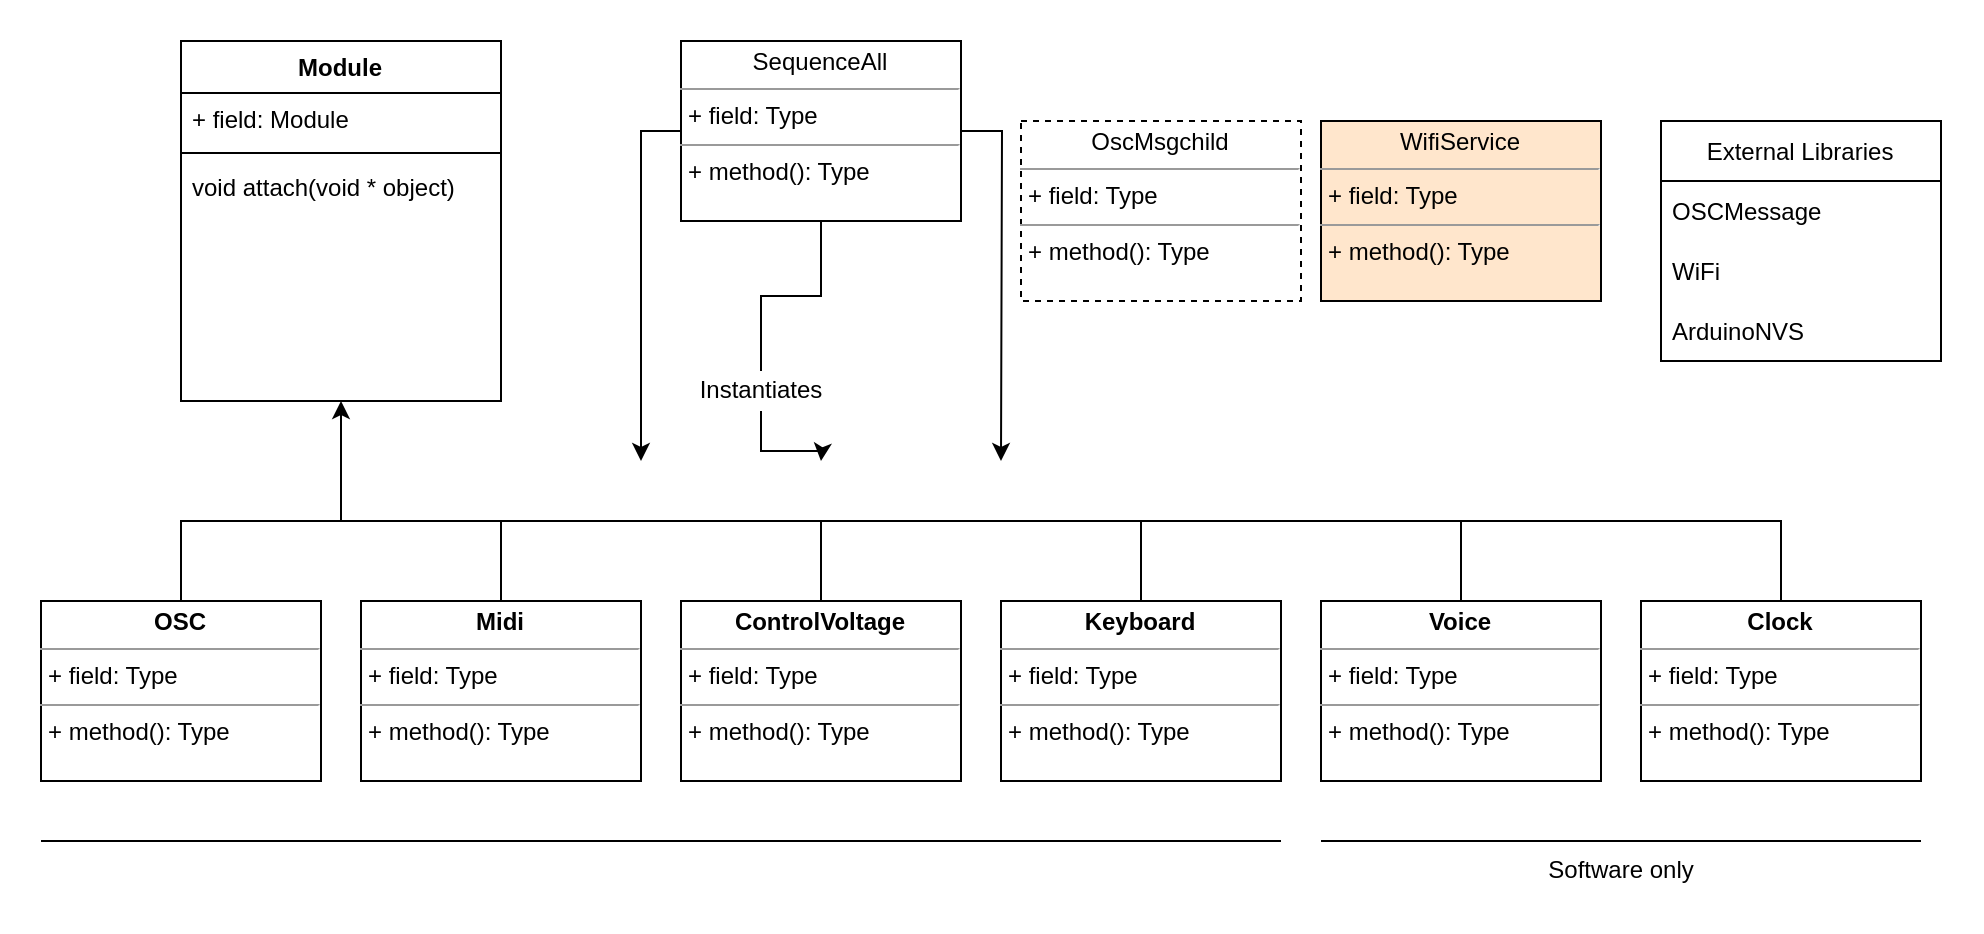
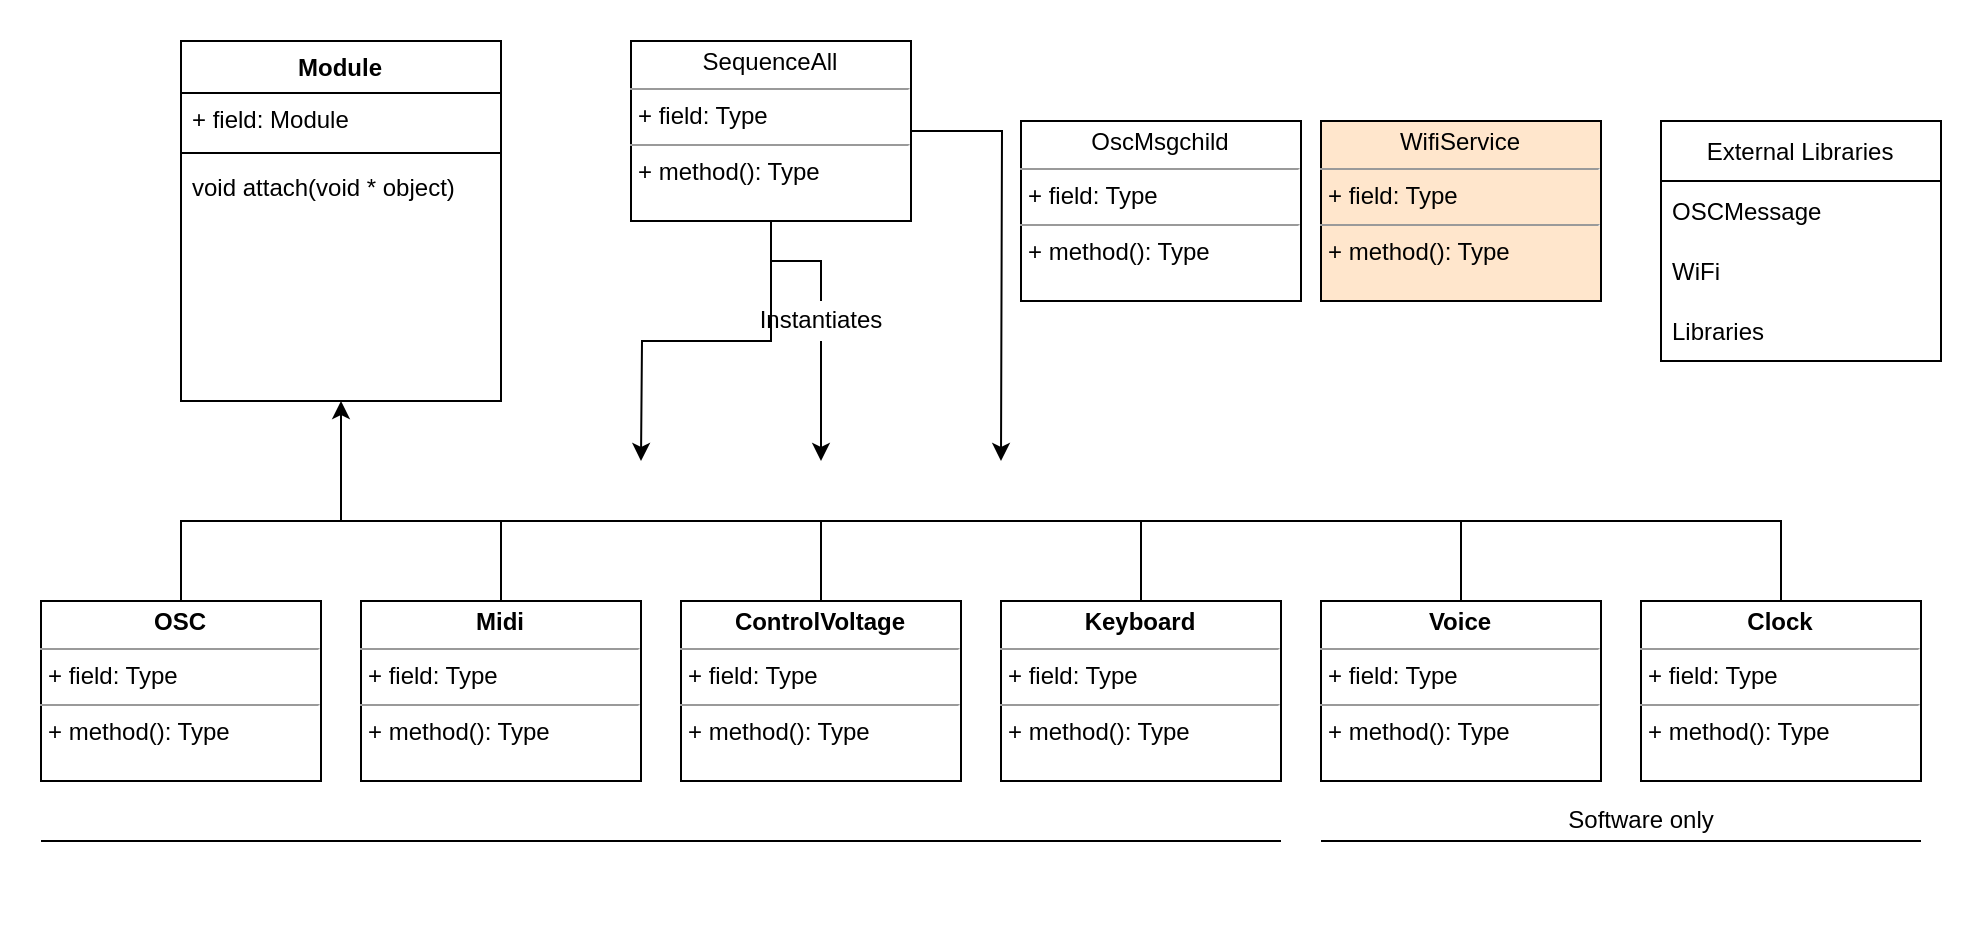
(821, 131) -> (771, 131)
(1161, 211) -> (1161, 211)
(1736, 332) -> (1726, 332)
(761, 391) -> (821, 321)
(1621, 871) -> (1641, 821)
